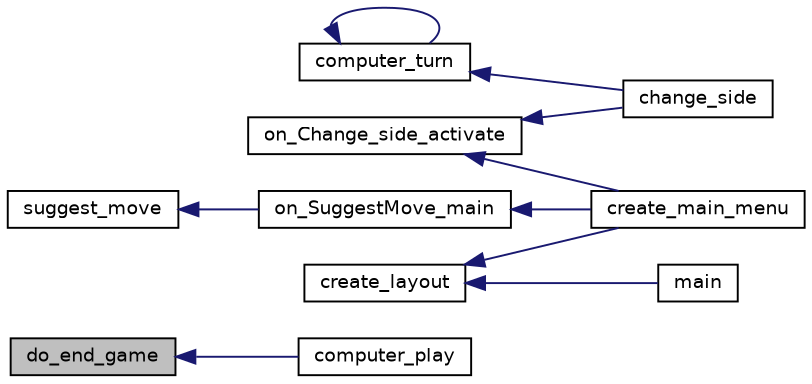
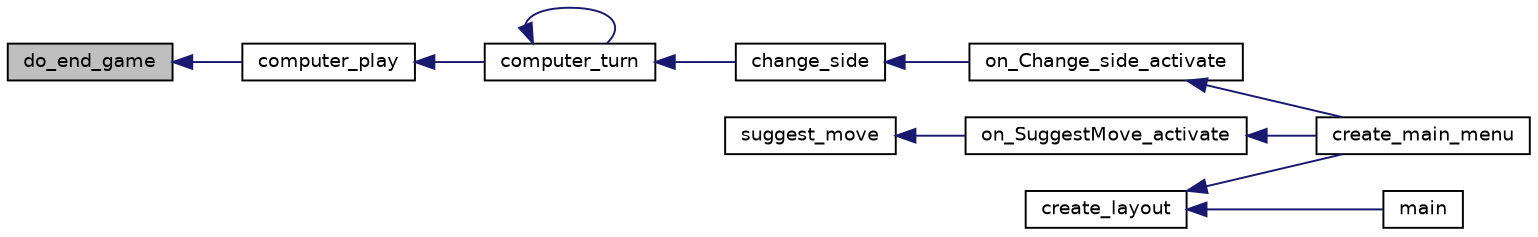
none -> (459, 62)
(582, 112) -> (937, 62)
(385, 209) -> (1106, 136)
